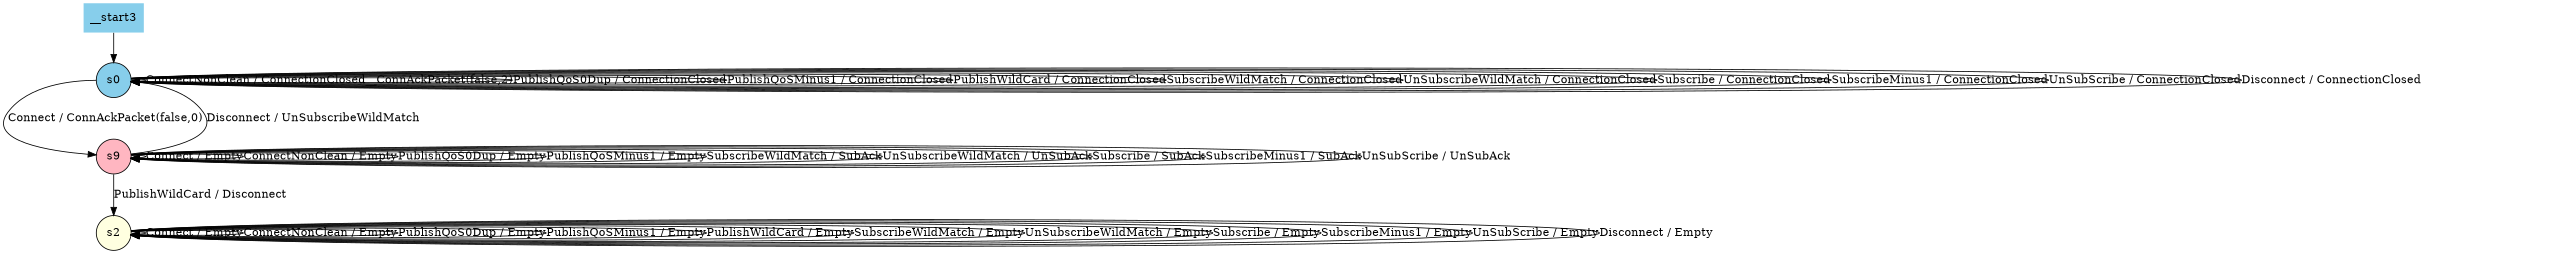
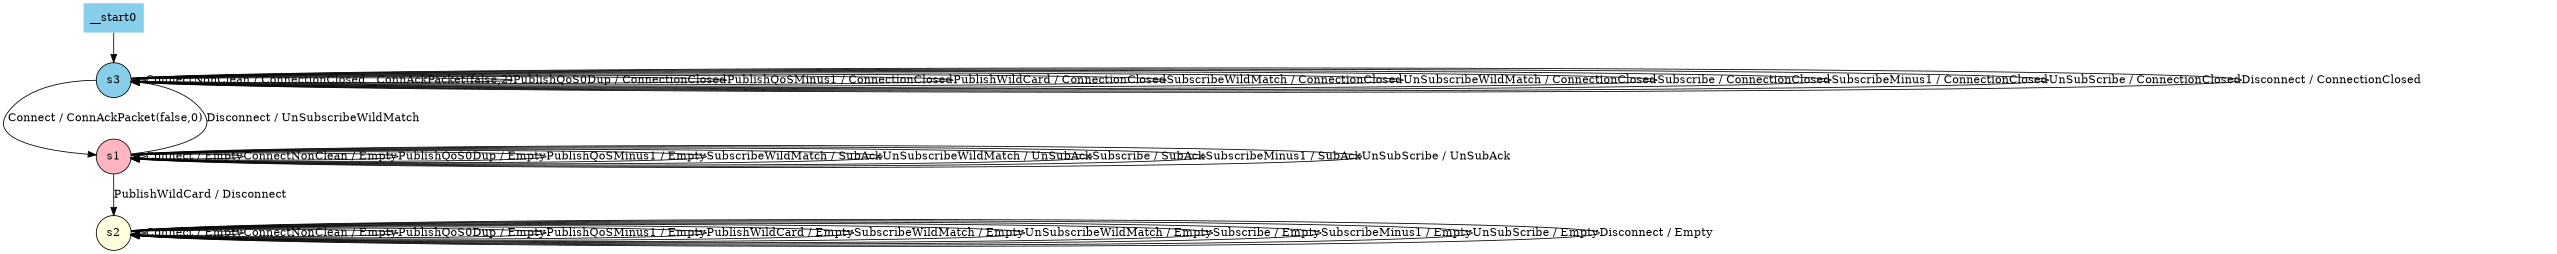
(114, 18) -> (114, 18)
(114, 80) -> (114, 80)
(114, 157) -> (114, 157)
